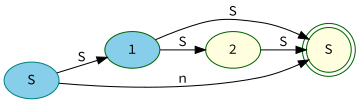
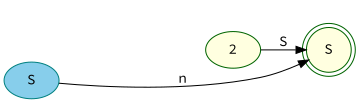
(132, 50) -> none
